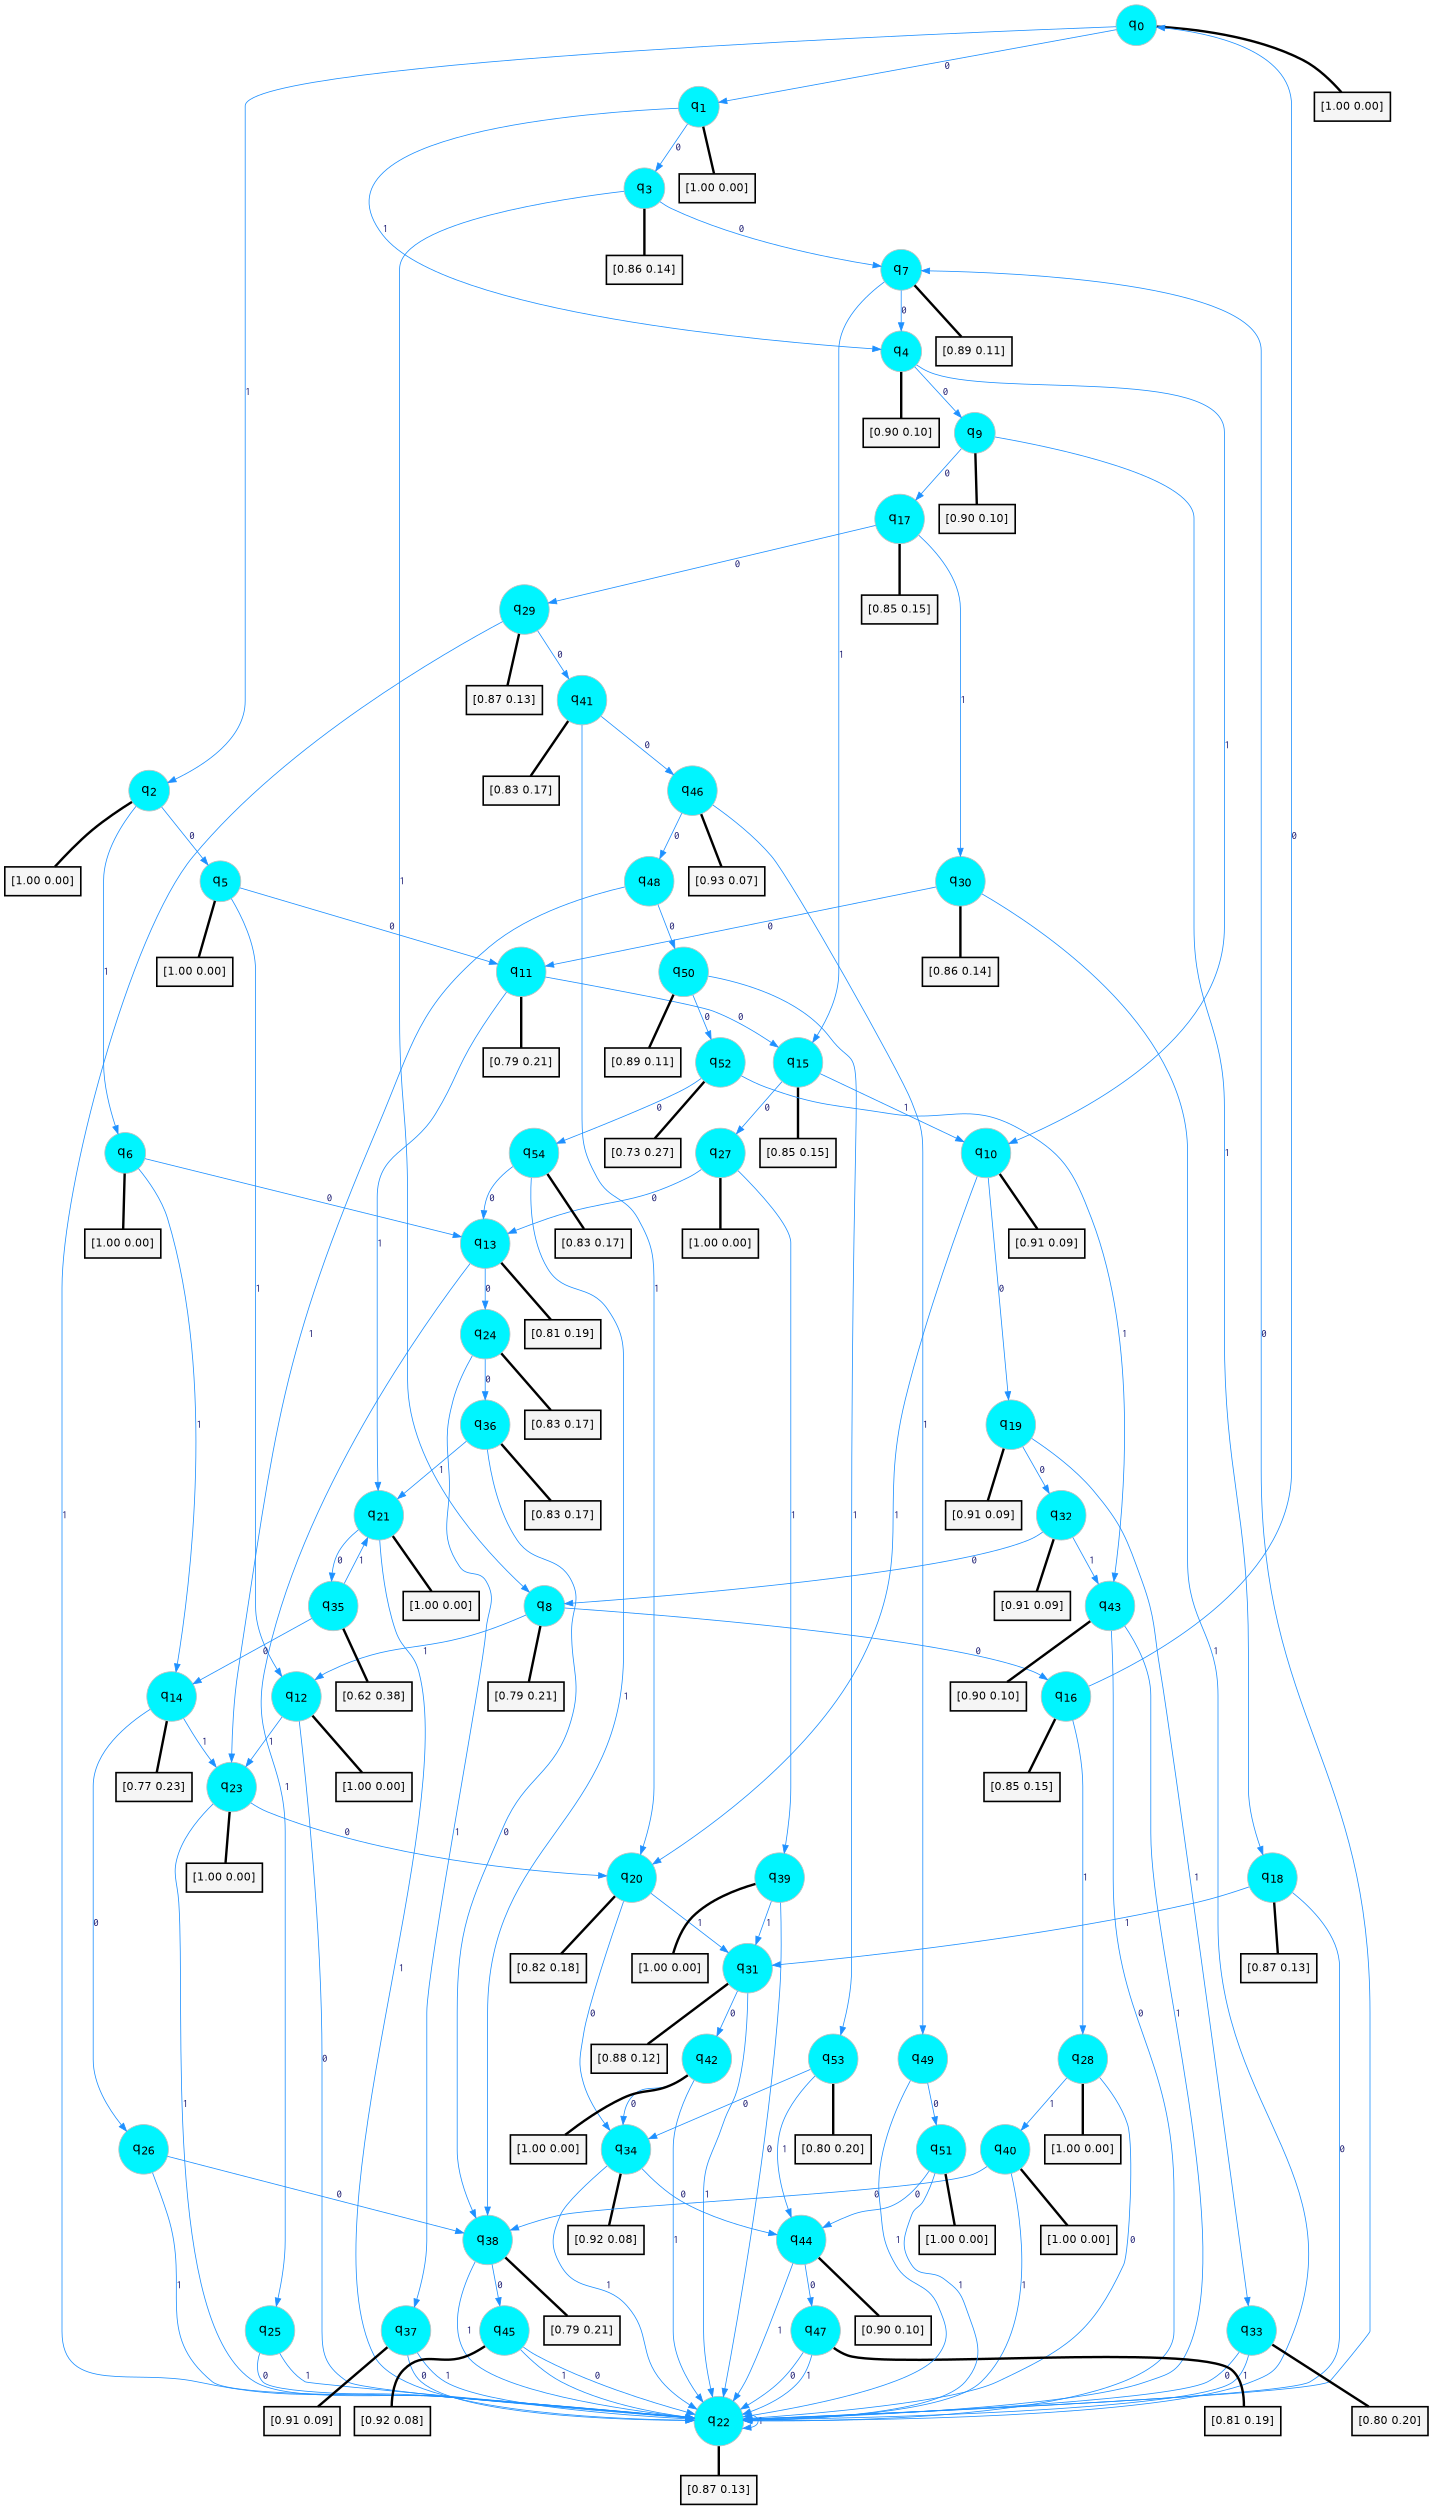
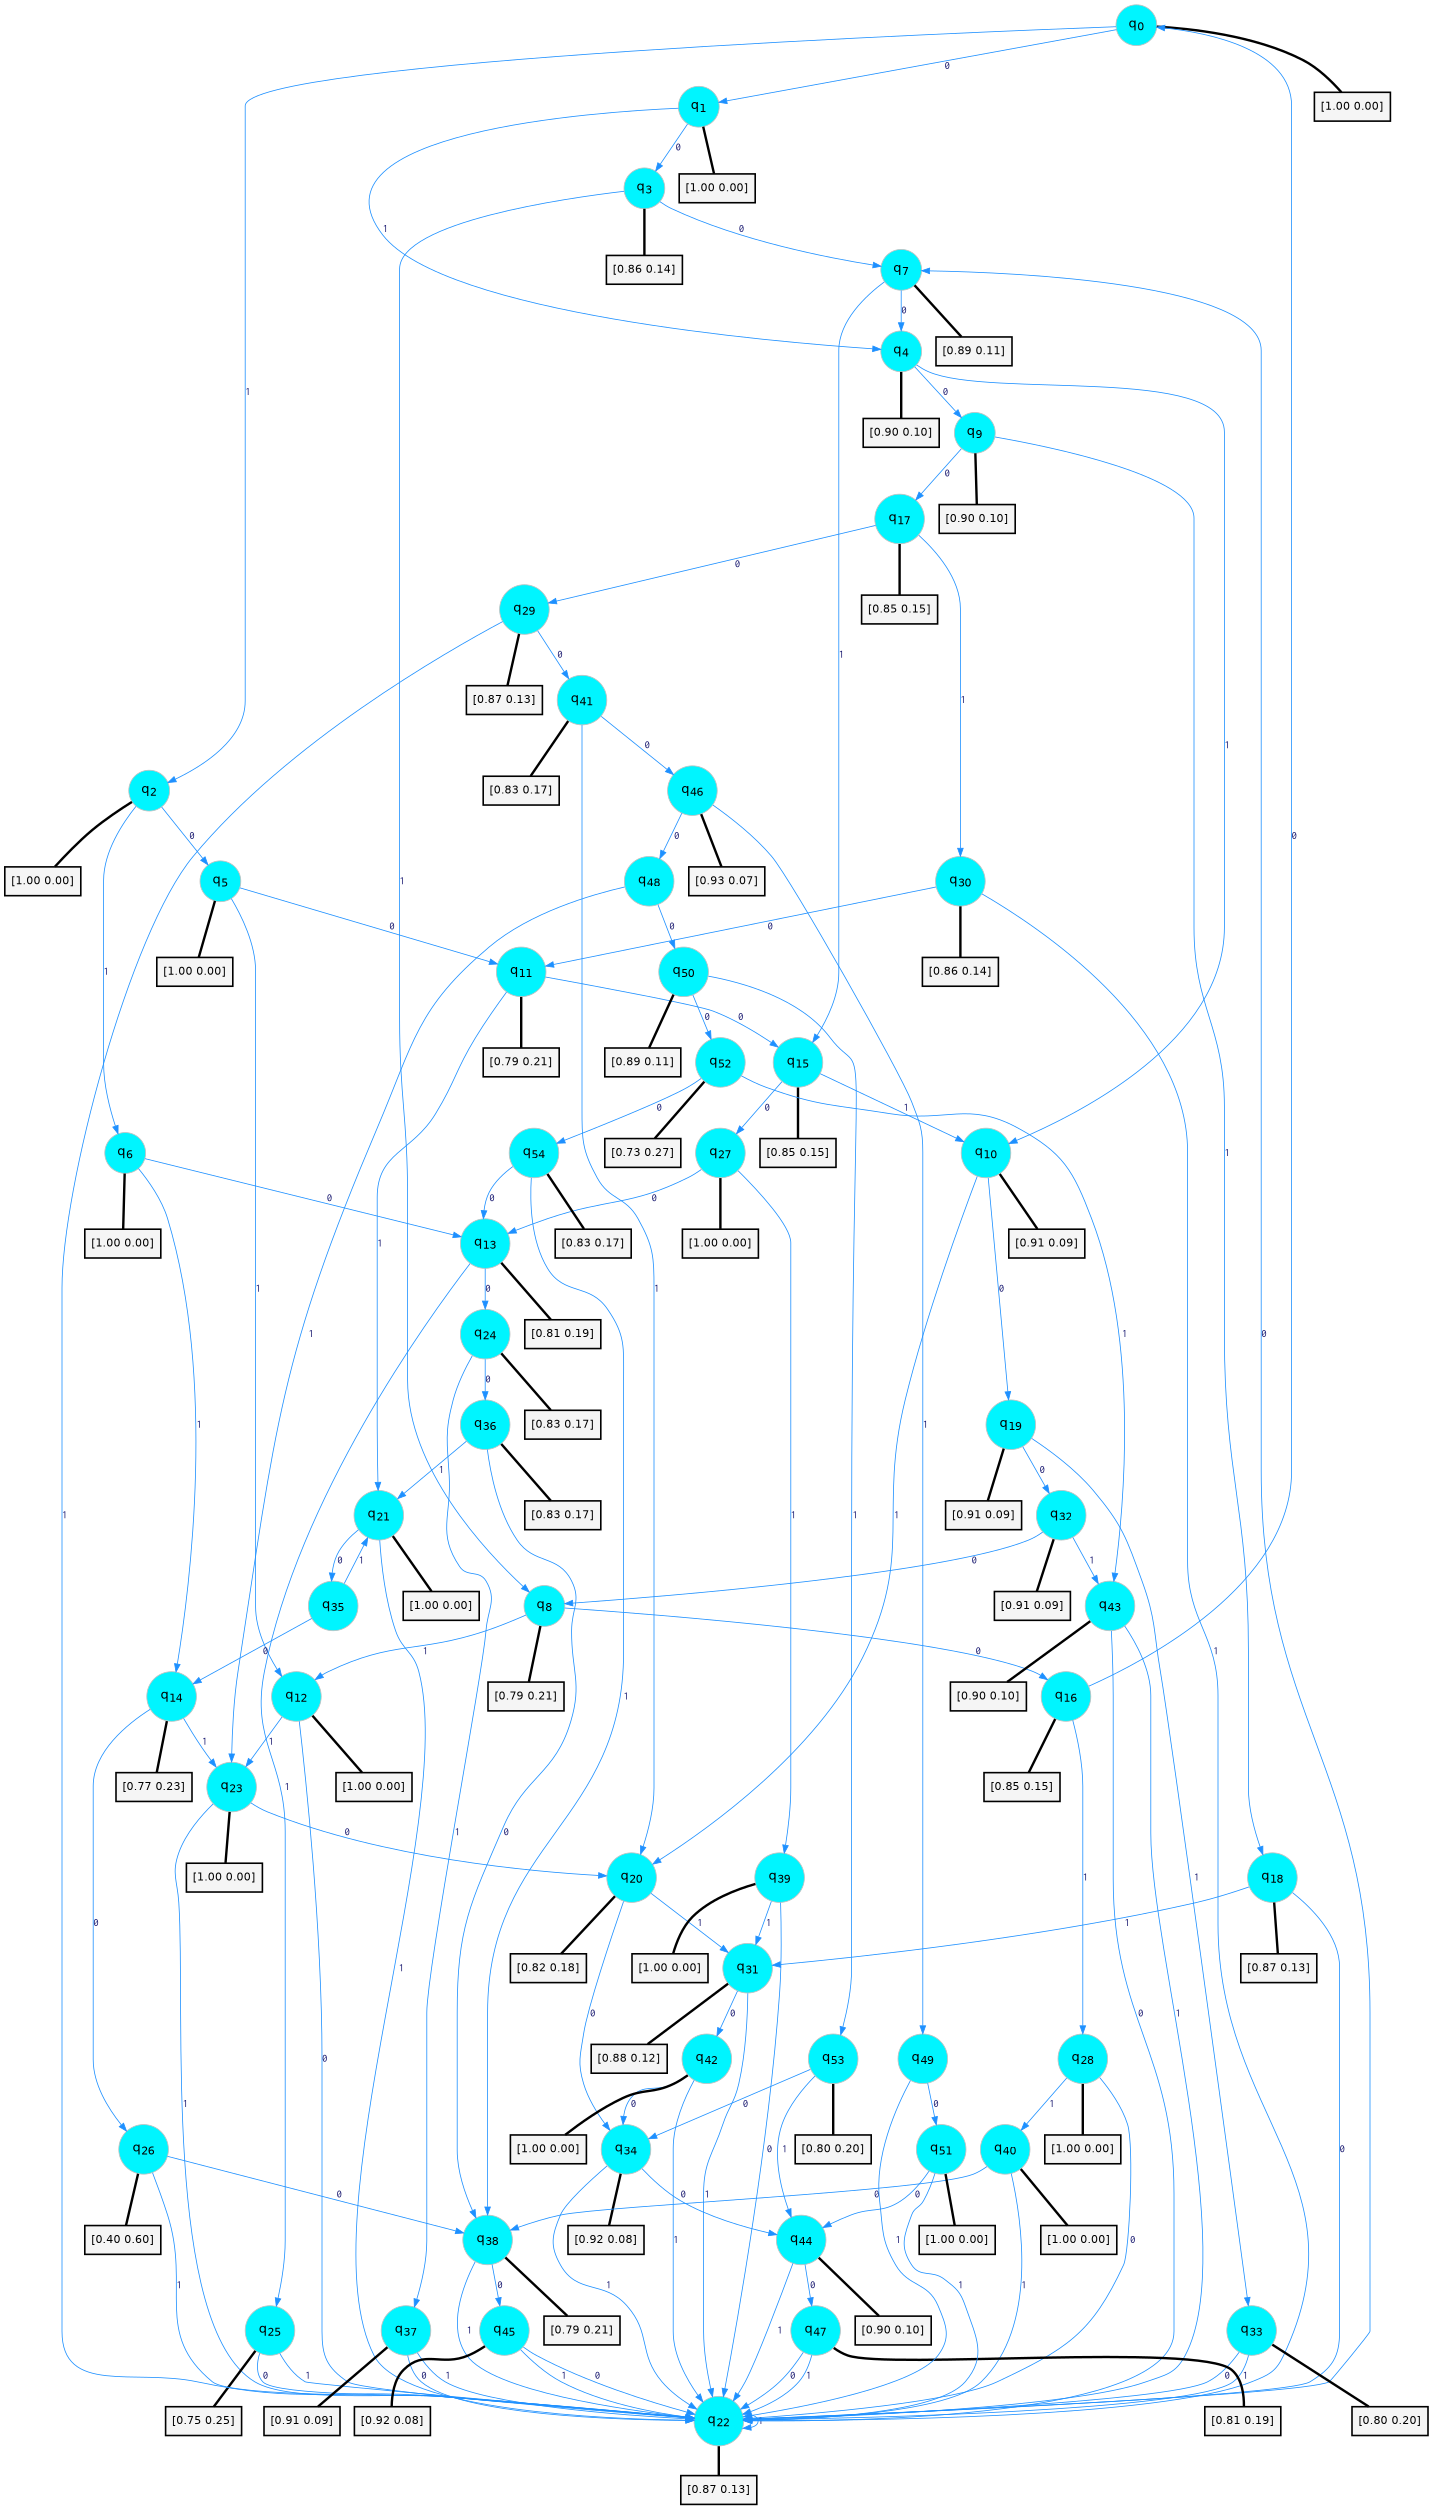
(374, 1696) -> none
none -> (123, 2240)
none -> (204, 2421)
